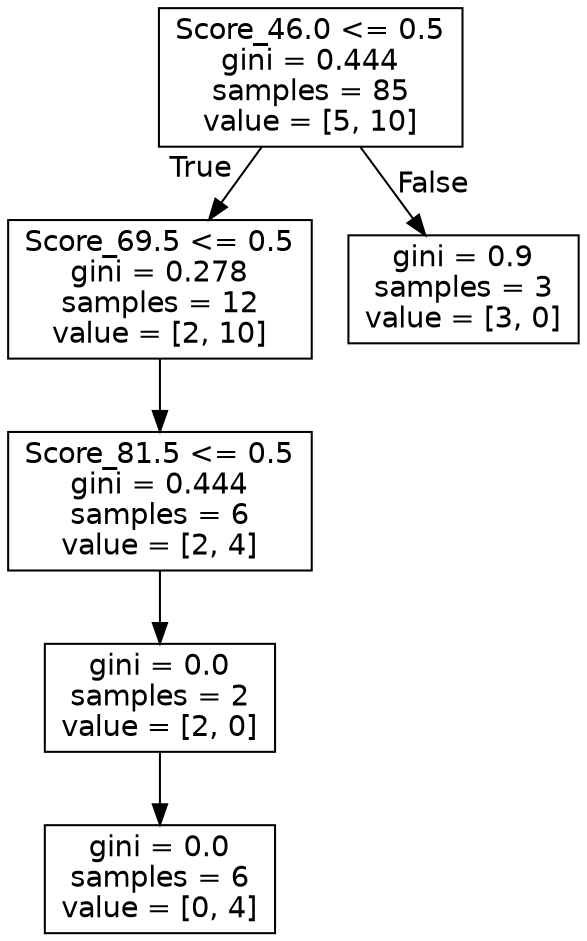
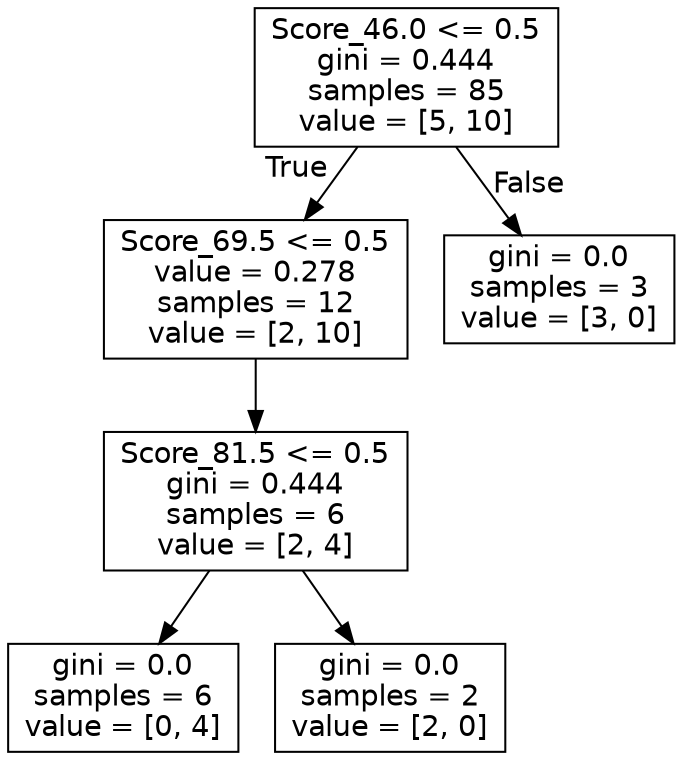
(160, 289) -> (256, 289)
(464, 289) -> (559, 289)
(160, 778) -> (190, 599)
